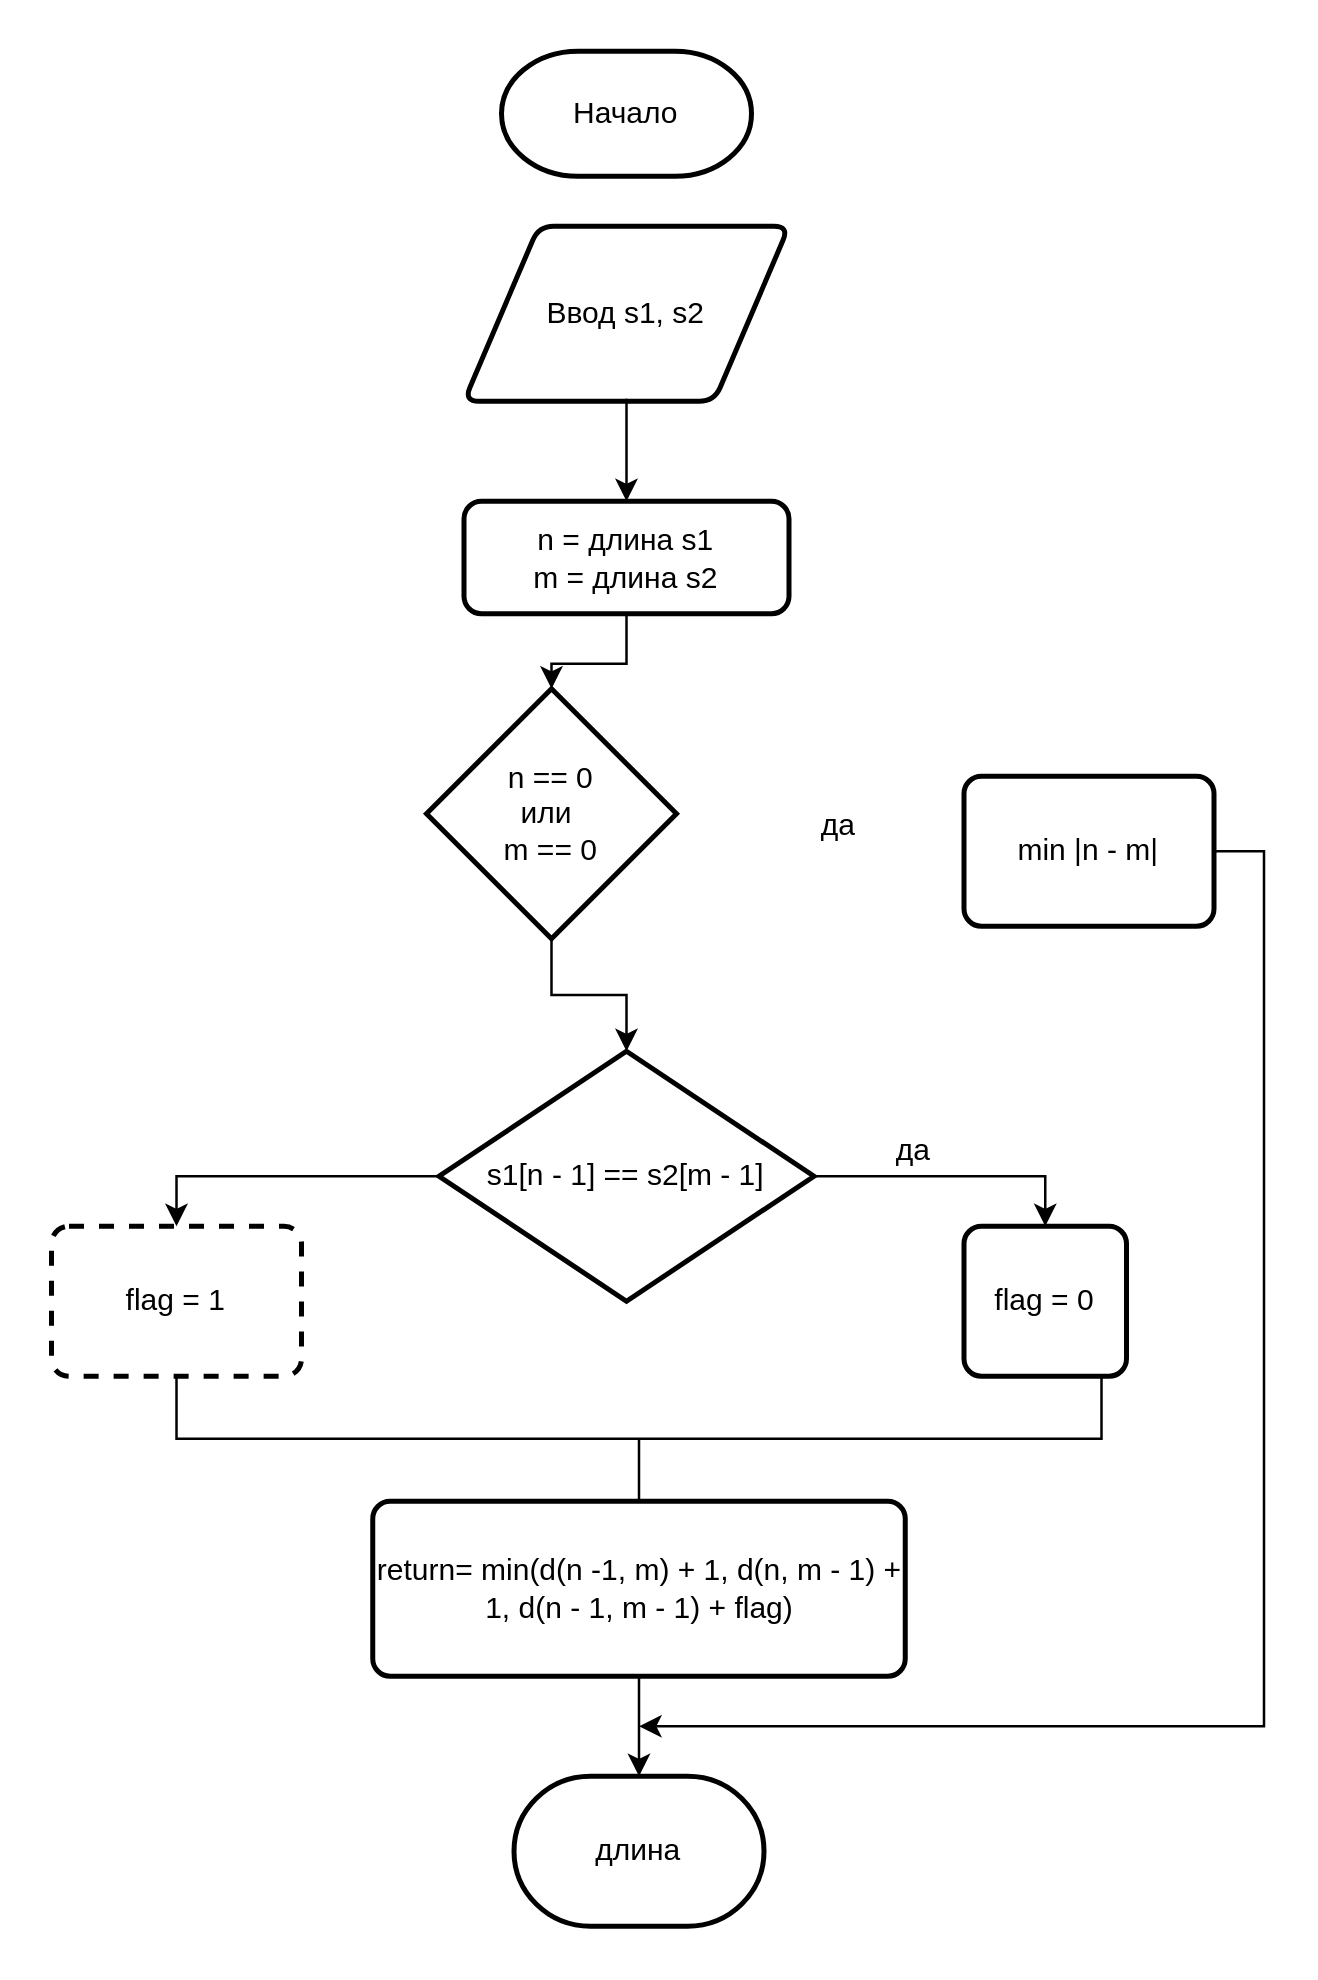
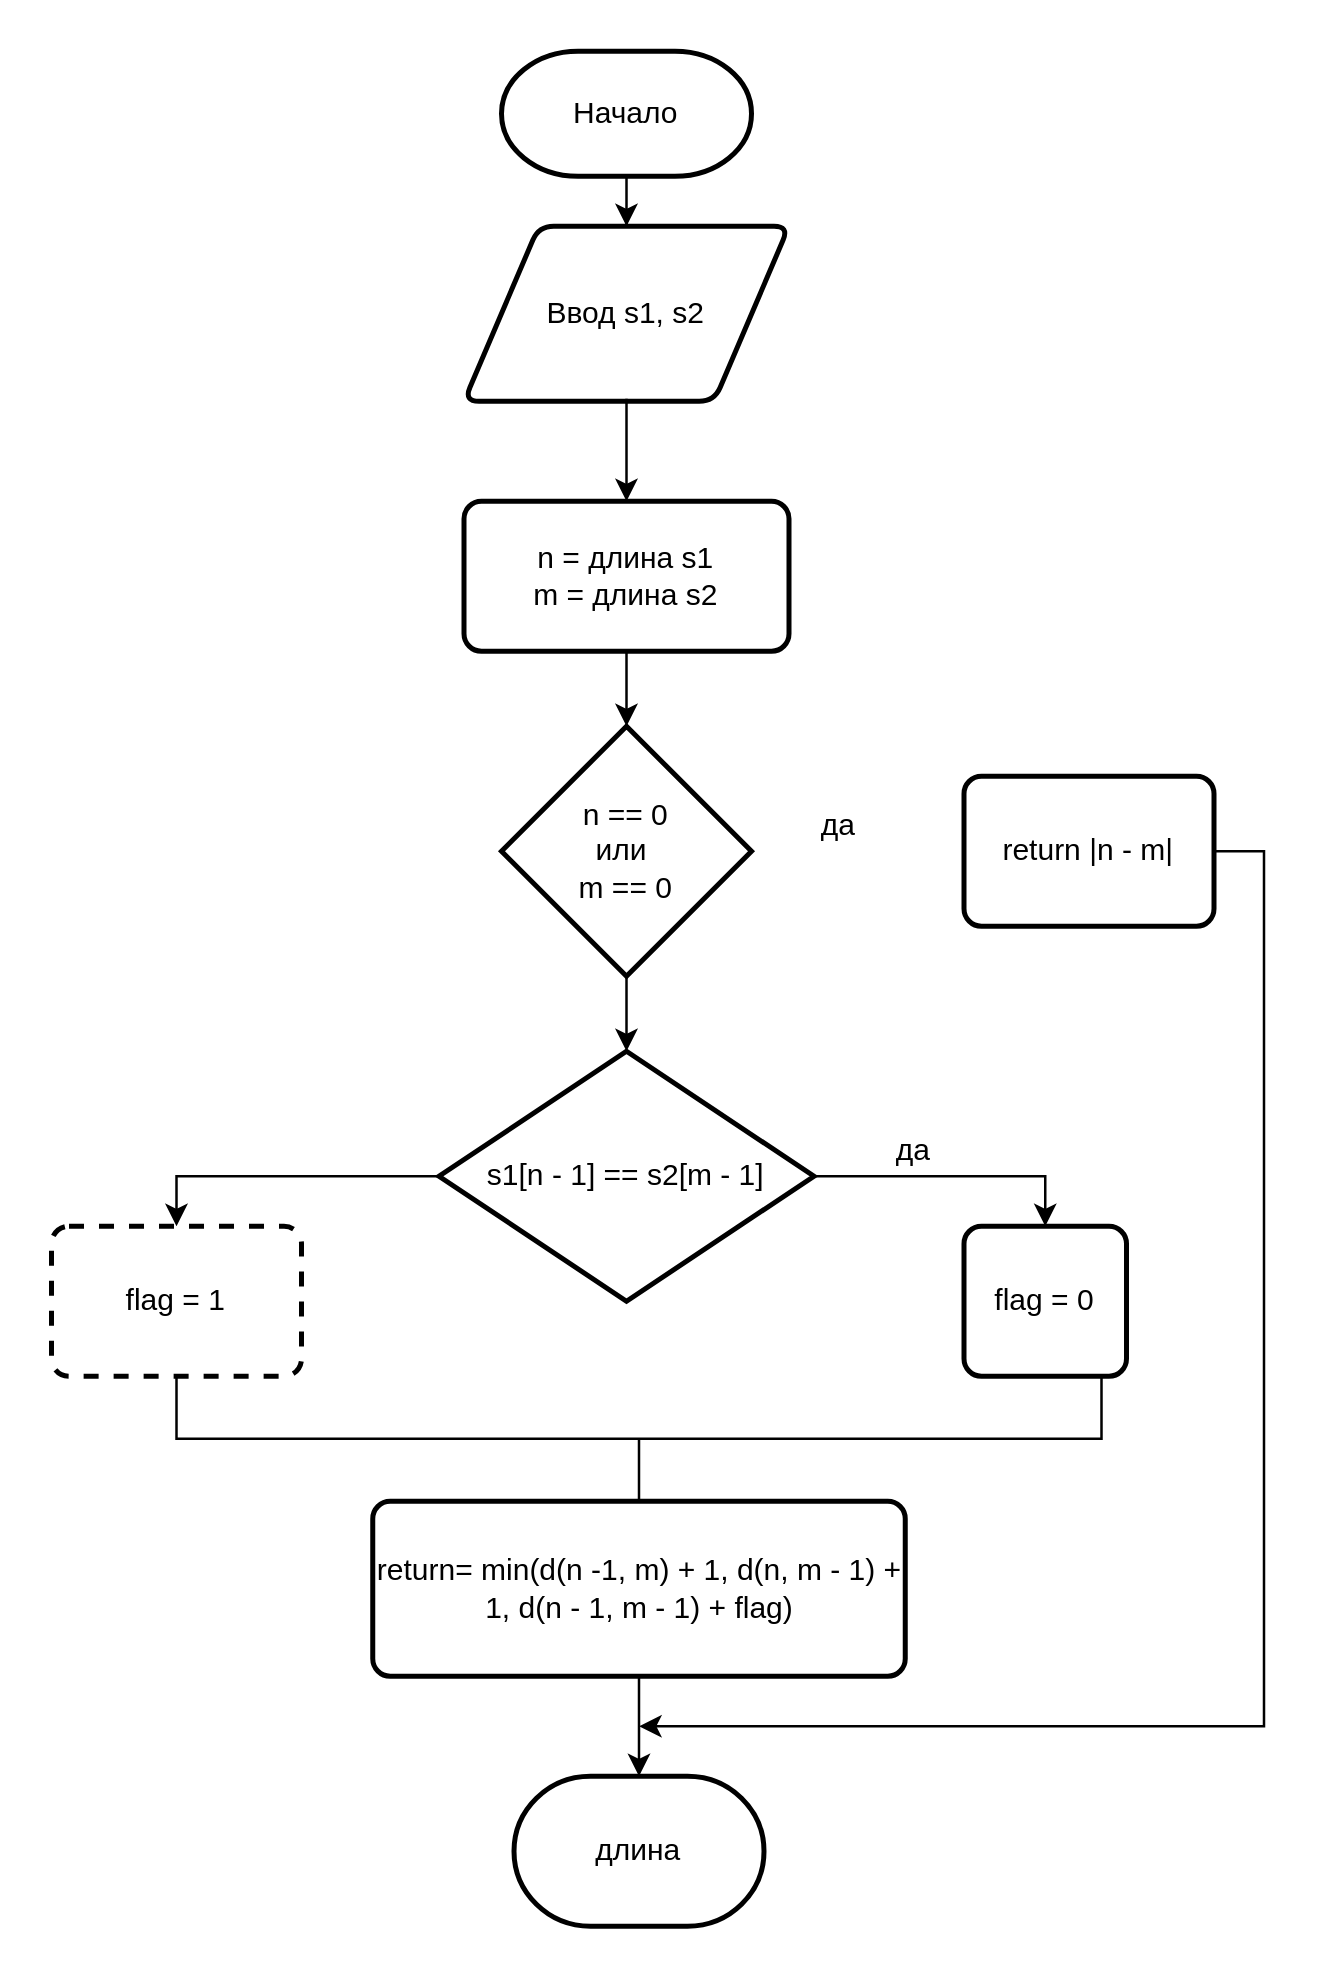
none -> (626, 209)
(626, 558) -> (626, 576)
(551, 814) -> (626, 851)
(1089, 851) -> (1089, 851)
